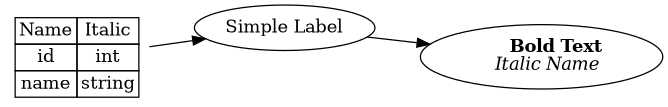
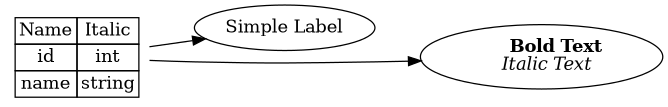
(392, 40) -> (279, 63)
(547, 64) -> (547, 64)
